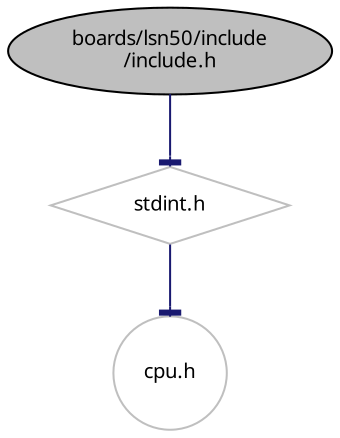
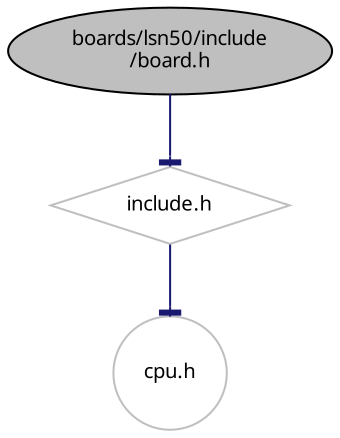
(170, 51) -> (170, 51)
(170, 205) -> (170, 205)
